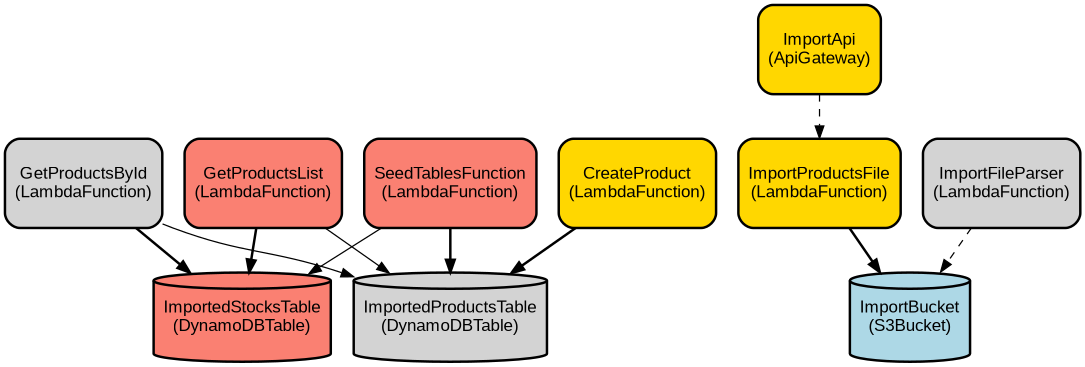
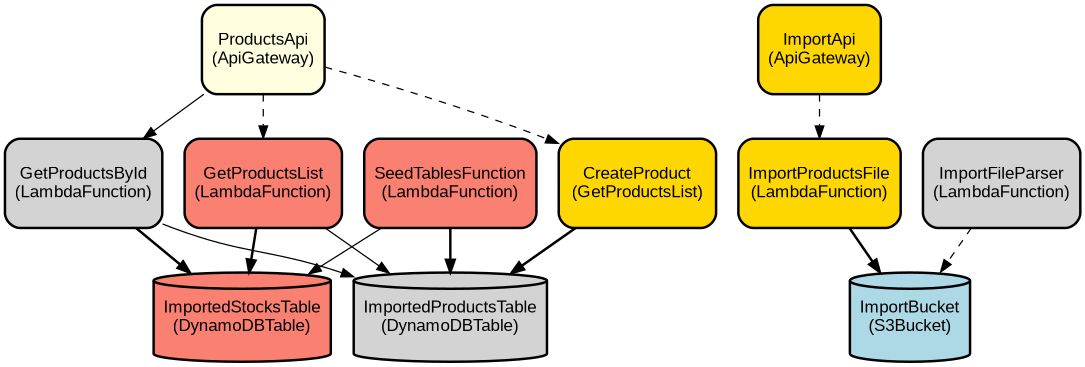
none -> (263, 50)
(637, 183) -> (637, 183)
